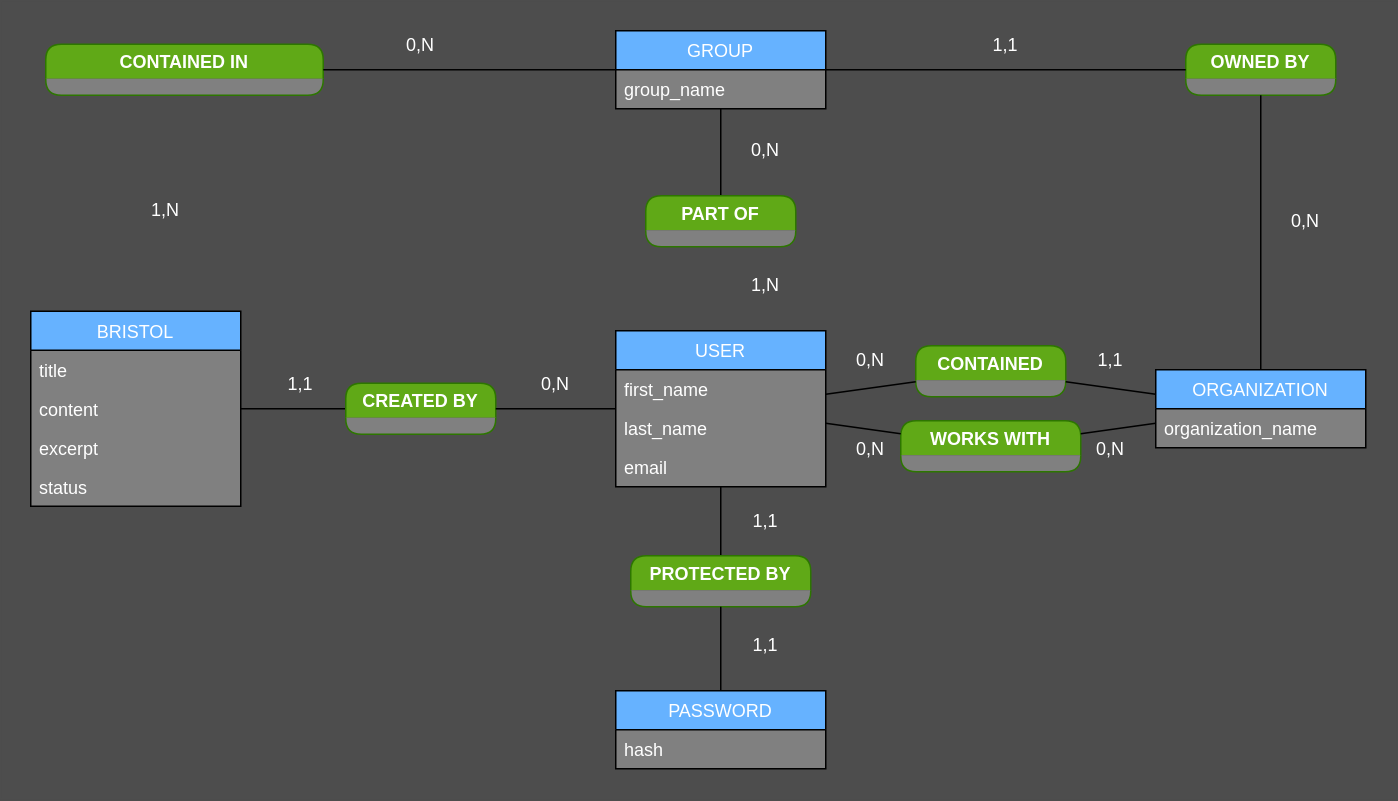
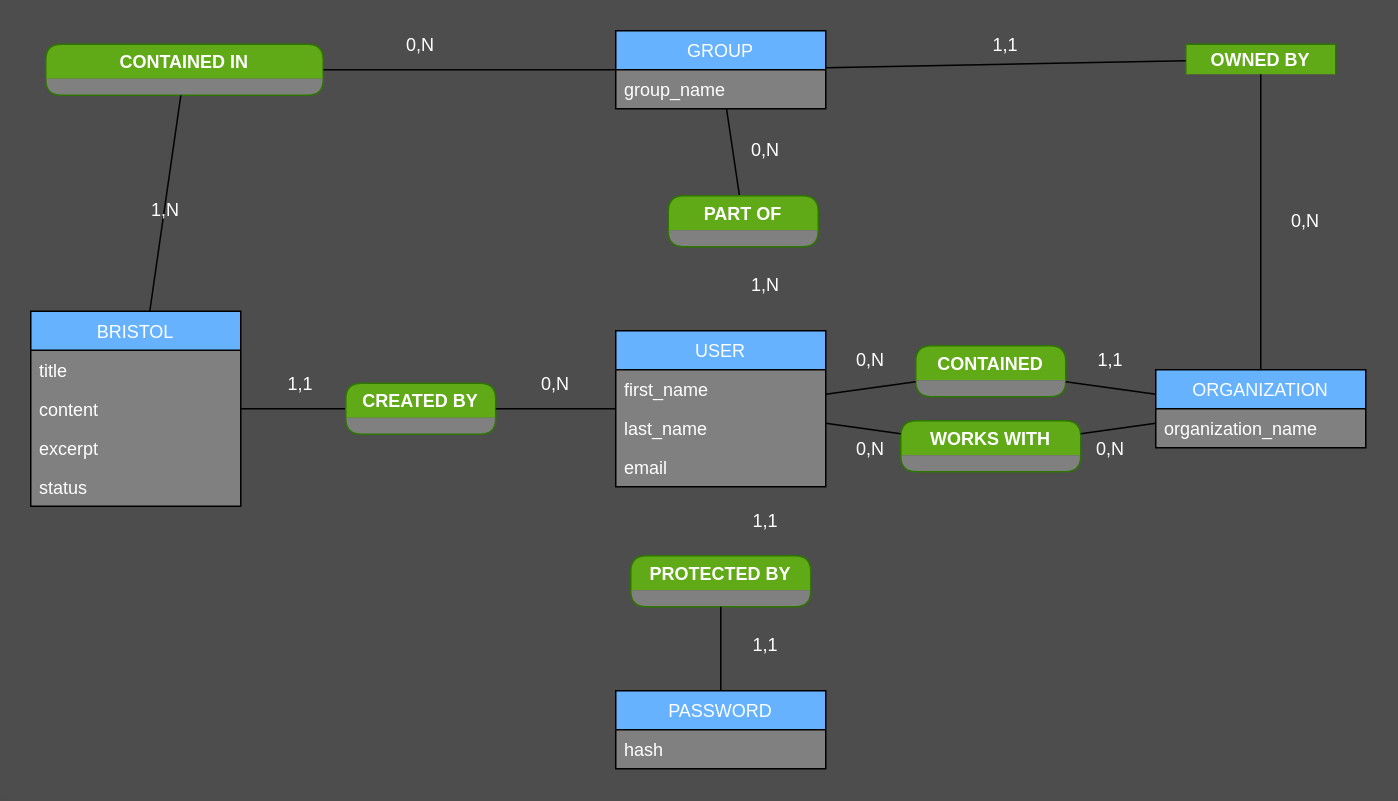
(1261, 70) -> (1261, 59)
none -> (165, 203)
(721, 221) -> (743, 221)
(721, 522) -> none
